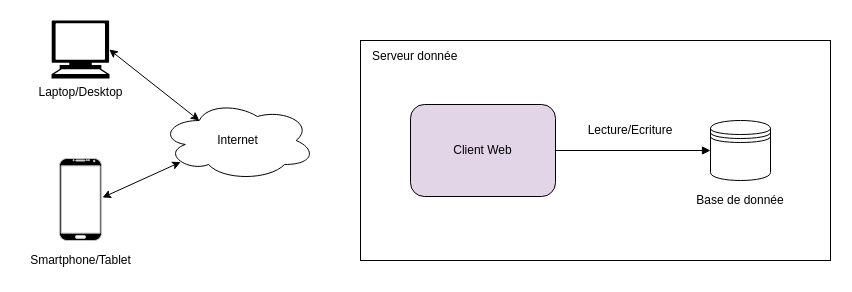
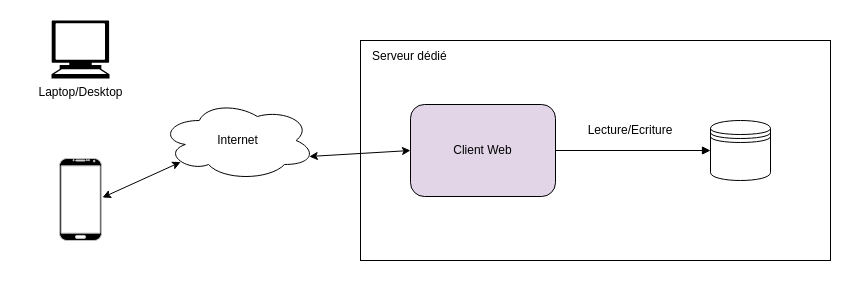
(418, 57) -> (413, 57)
(154, 85) -> none
none -> (360, 154)
(741, 201) -> none
(81, 261) -> none
